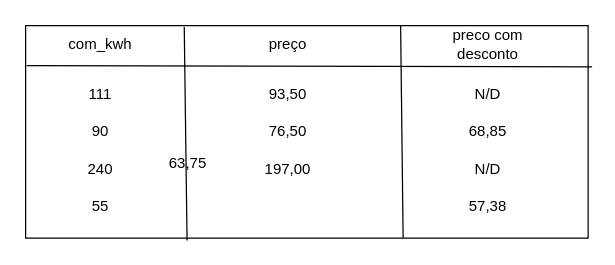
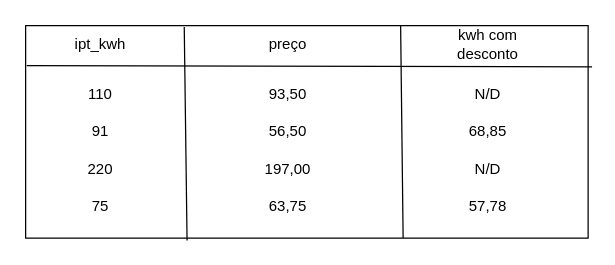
(101, 44) -> (101, 44)
(488, 44) -> (488, 44)
(101, 94) -> (101, 94)
(101, 132) -> (101, 132)
(288, 132) -> (288, 132)
(188, 163) -> (288, 207)
(101, 169) -> (101, 169)
(101, 207) -> (101, 207)
(488, 207) -> (488, 207)
